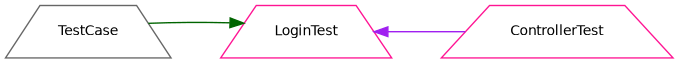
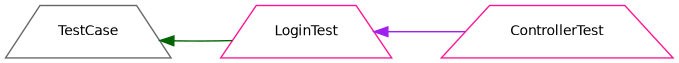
(189, 22) -> (203, 41)
